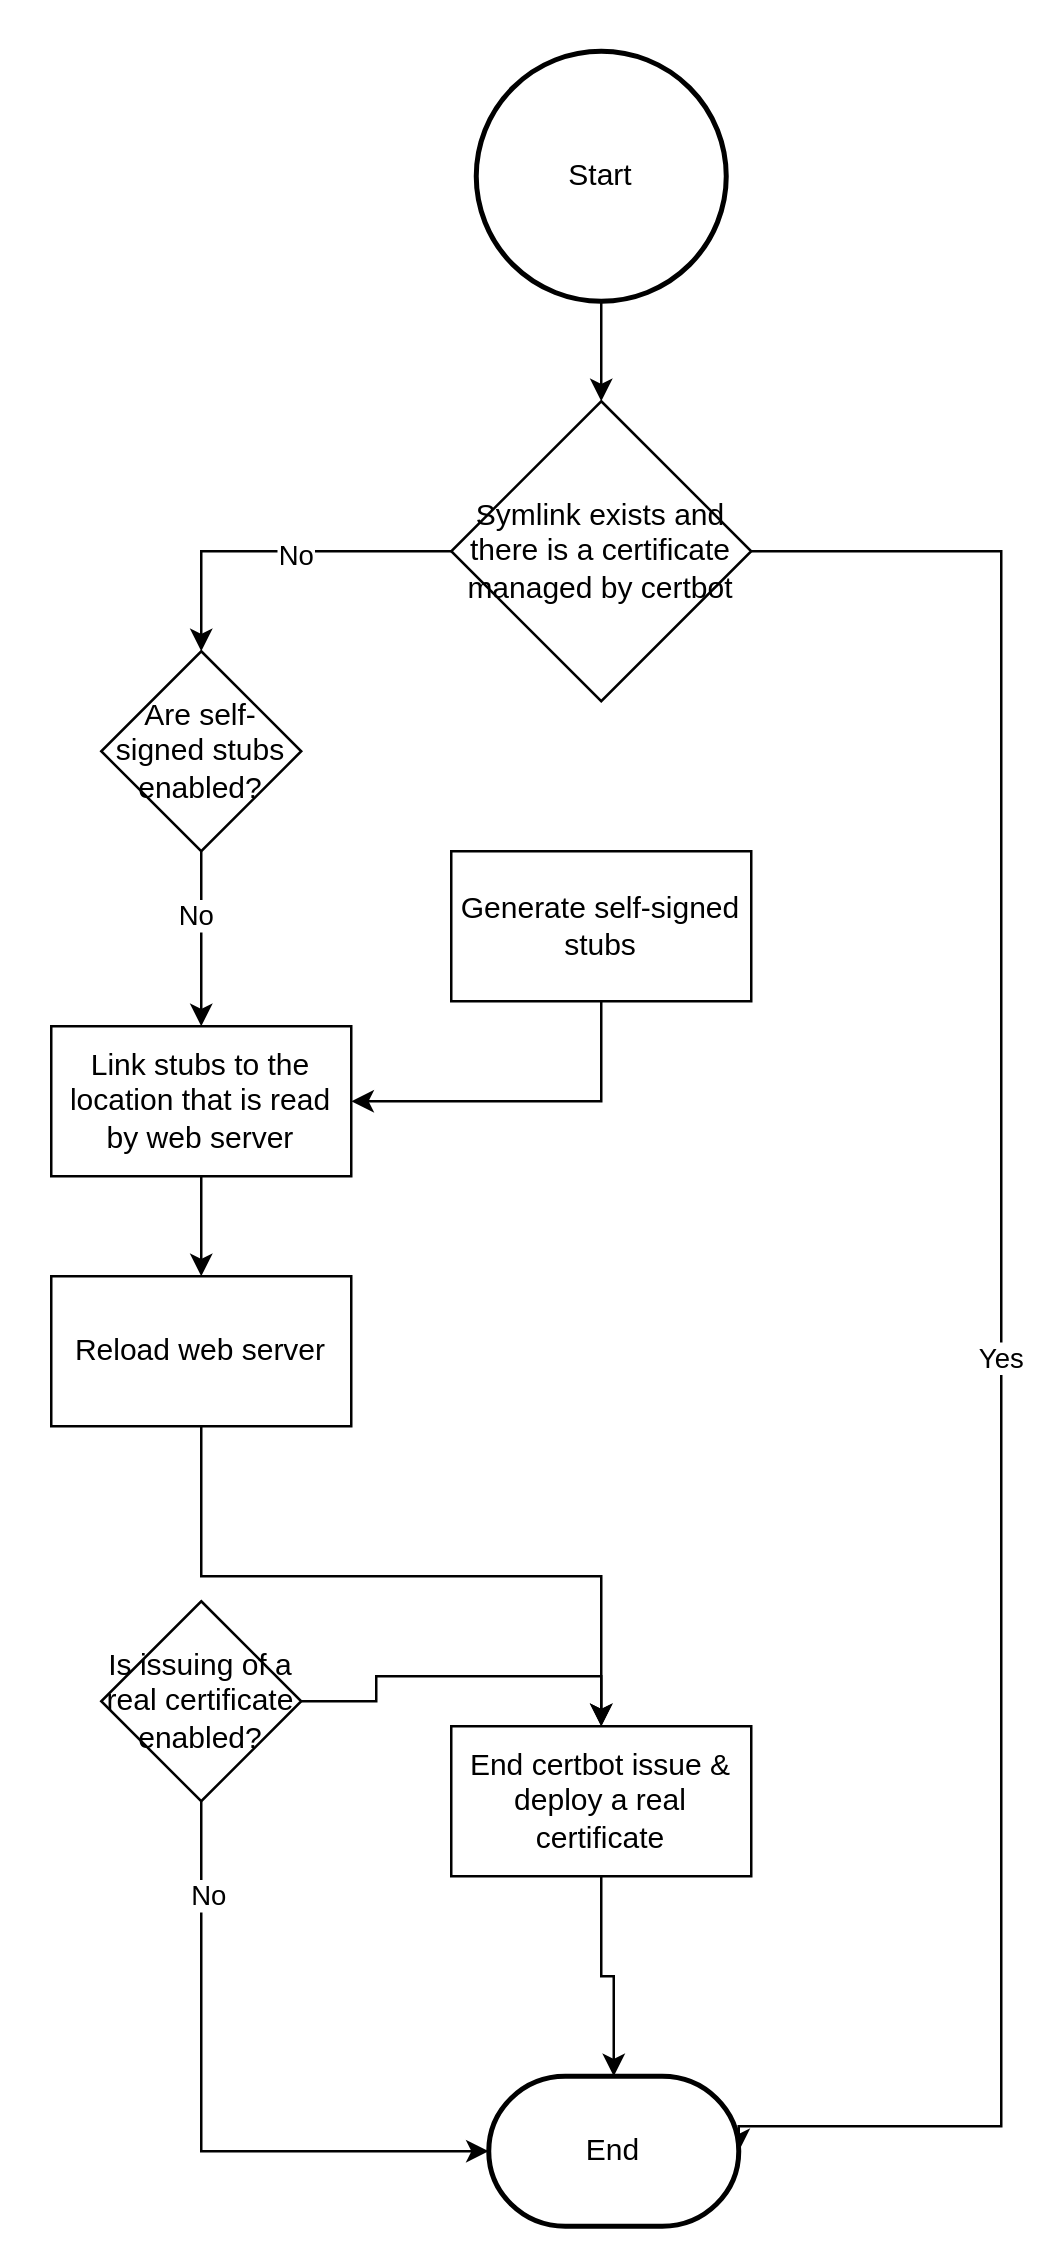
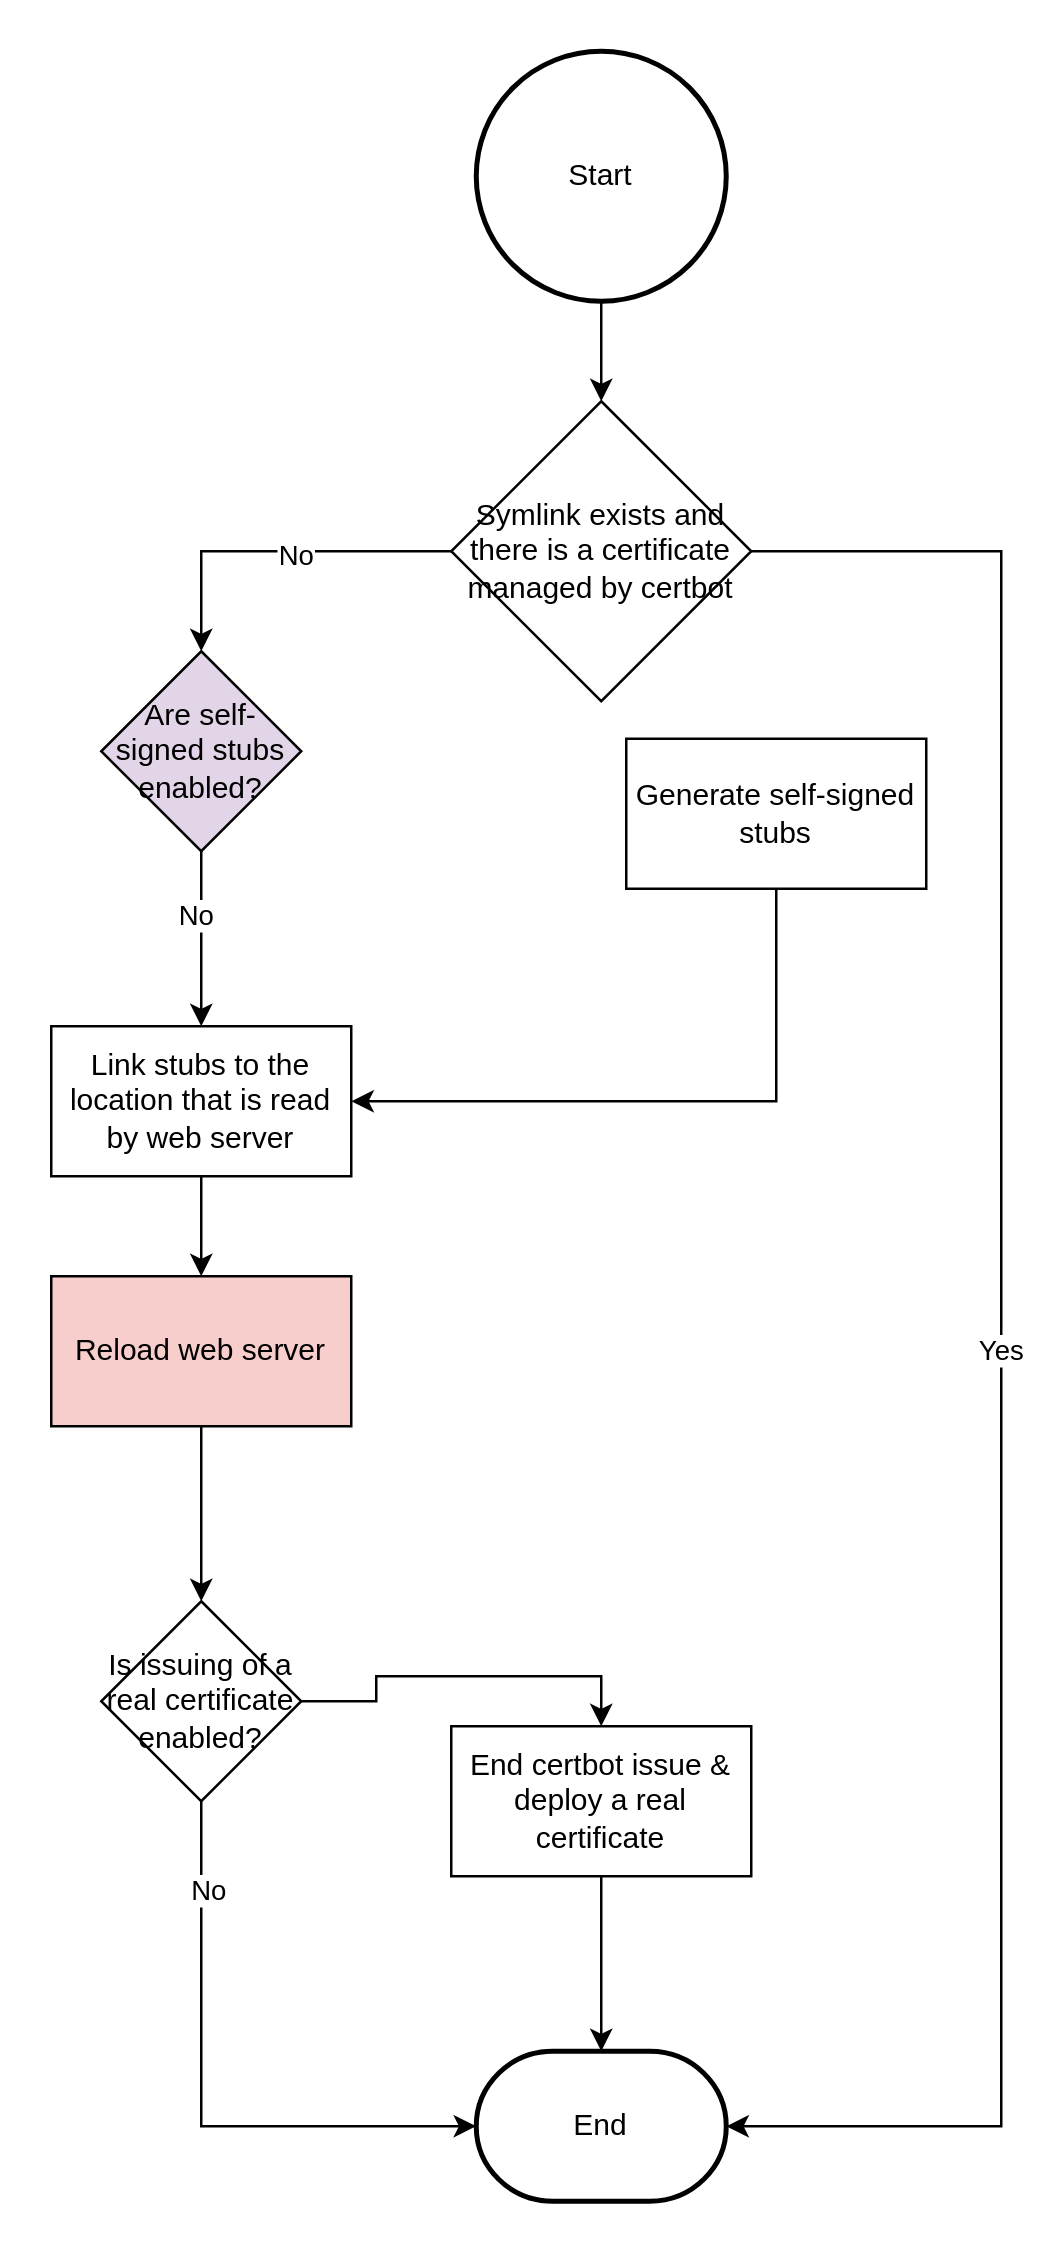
(201, 751) -> (201, 751)
(601, 926) -> (776, 814)
(201, 1351) -> (201, 1351)
(447, 1576) -> (201, 1579)
(614, 2151) -> (601, 2126)
